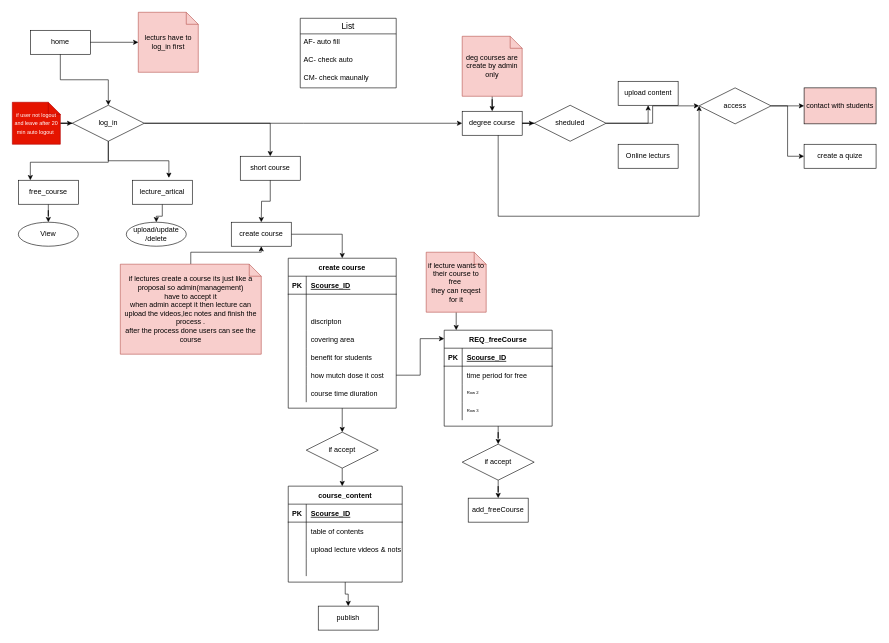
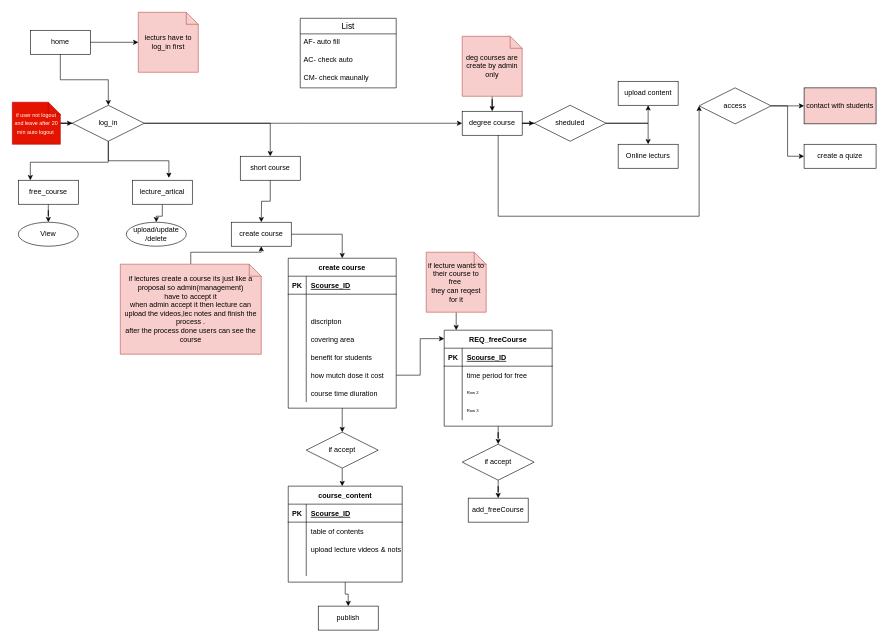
(653, 116) -> (648, 138)
